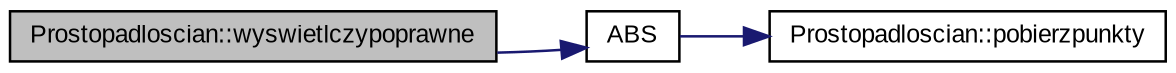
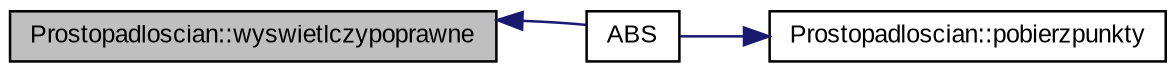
(529, 52) -> (555, 22)
